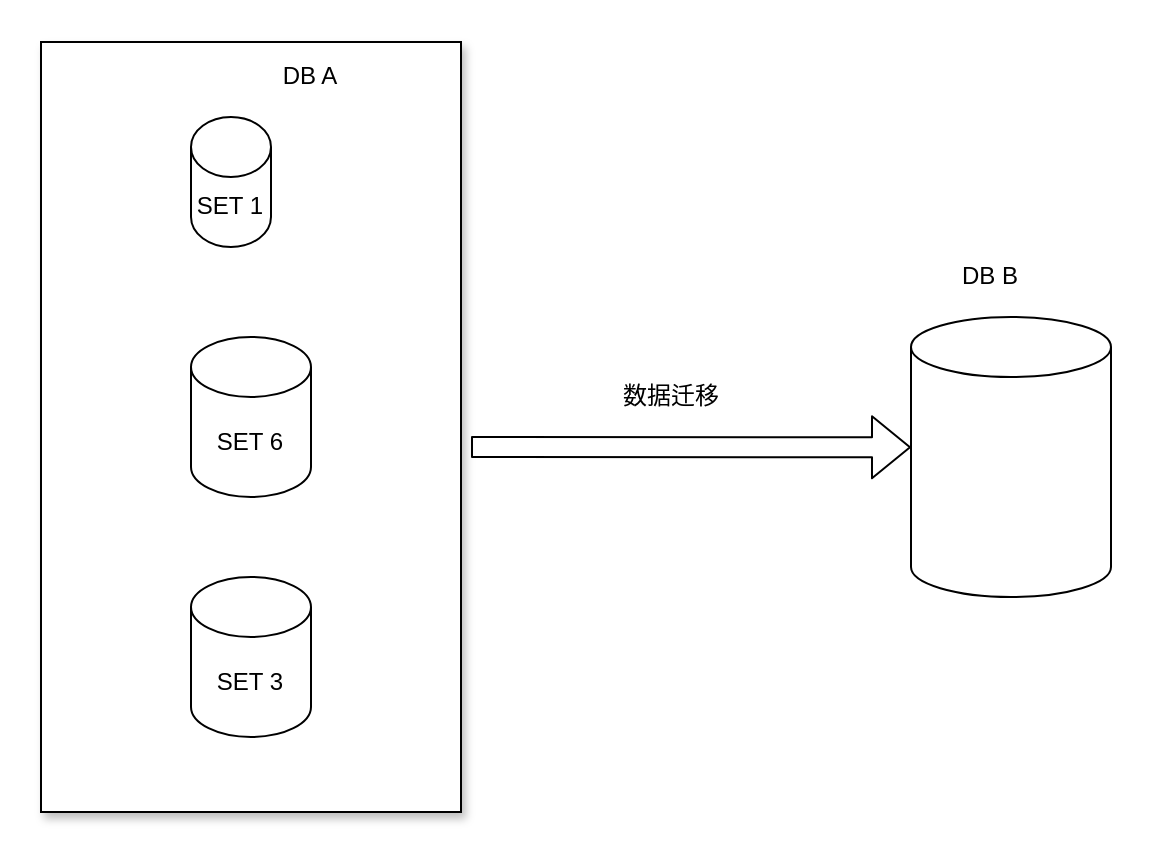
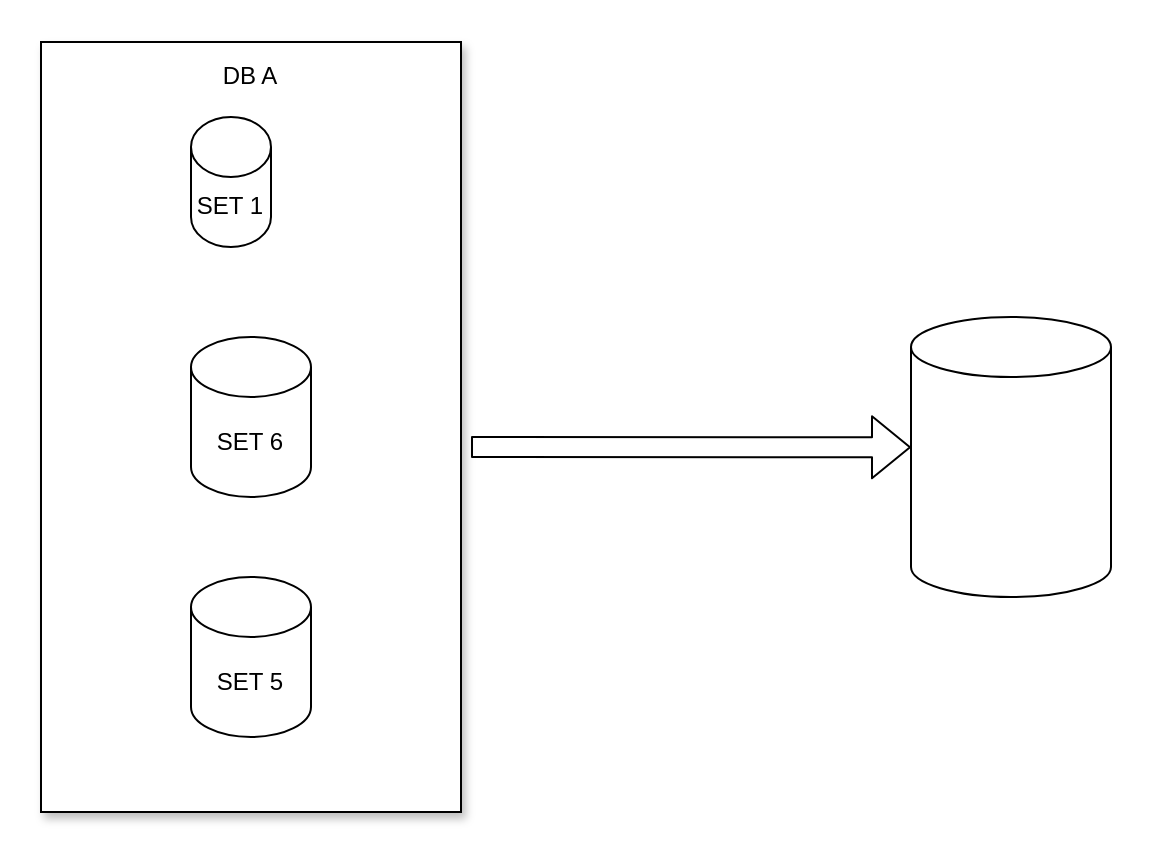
(311, 77) -> (251, 77)
(991, 277) -> none
(671, 397) -> none
(251, 683) -> (251, 683)
